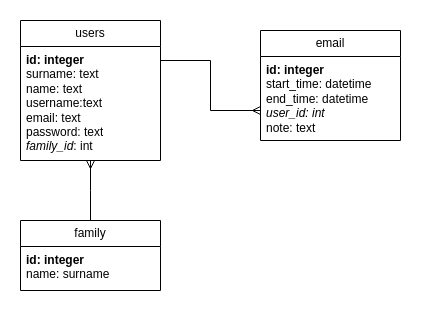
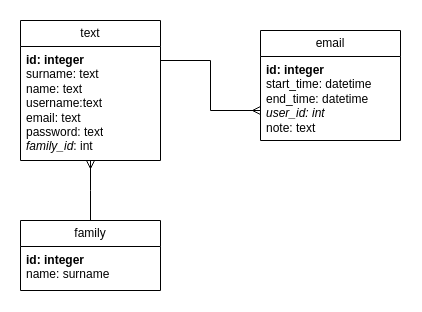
(91, 34) -> (91, 34)
